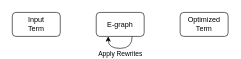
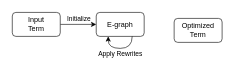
none -> (76, 24)
(204, 24) -> (198, 30)
